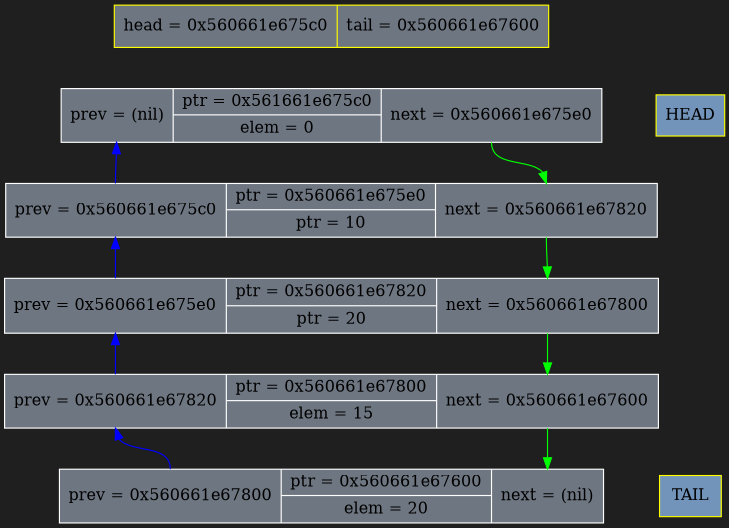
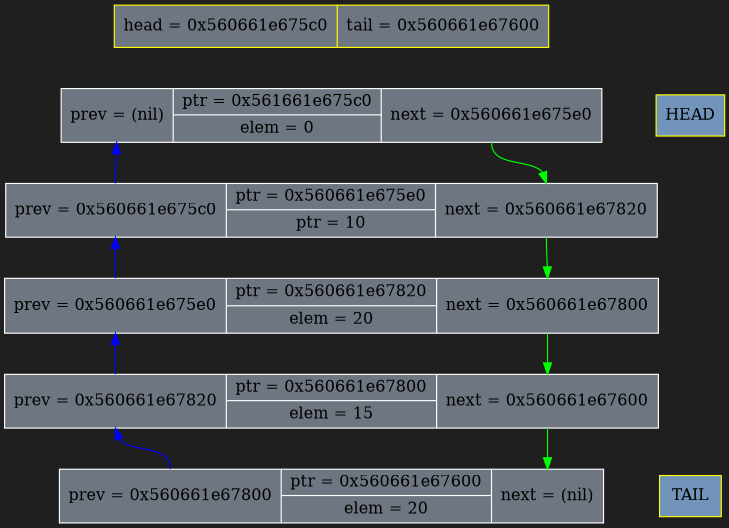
(331, 319) -> (331, 319)
